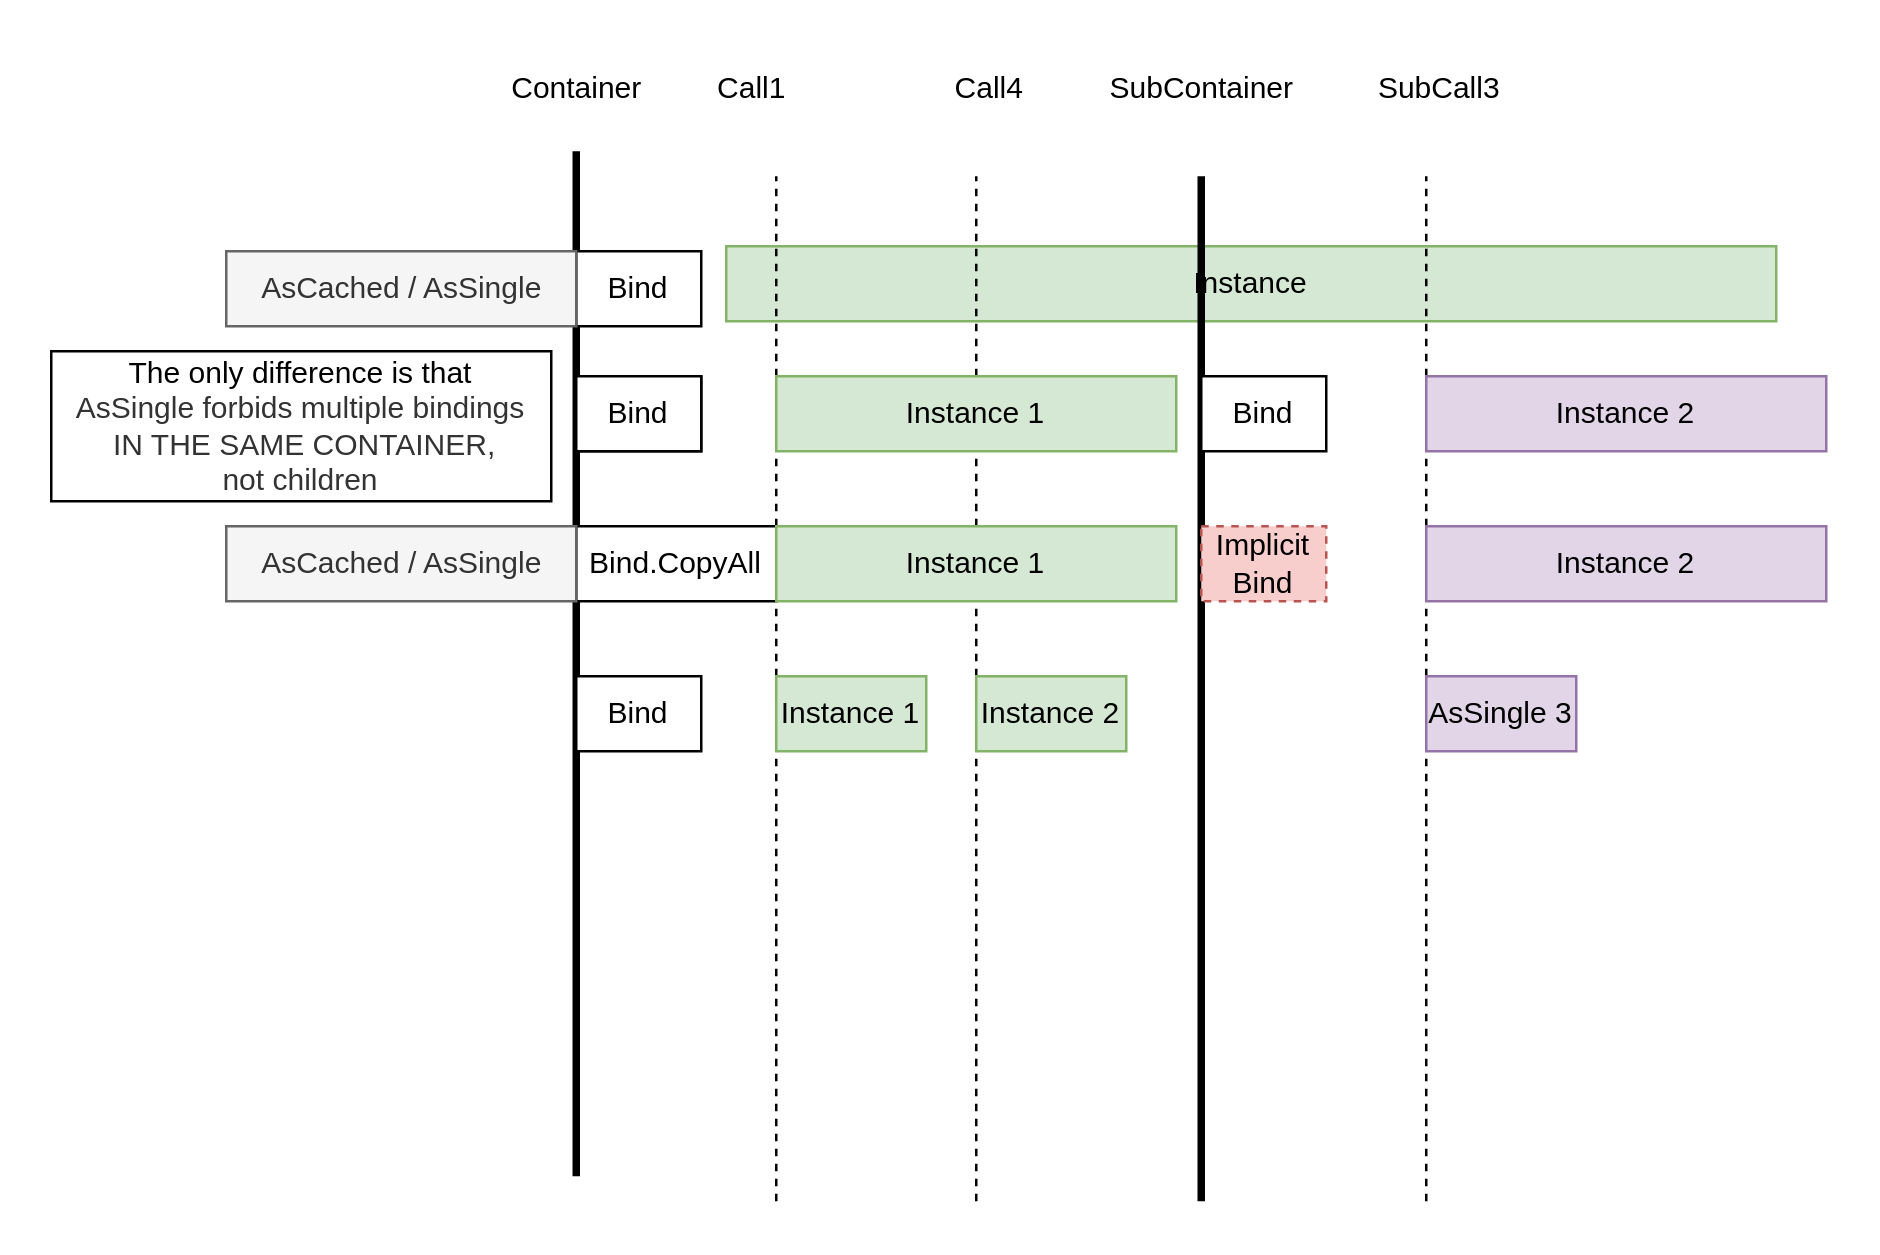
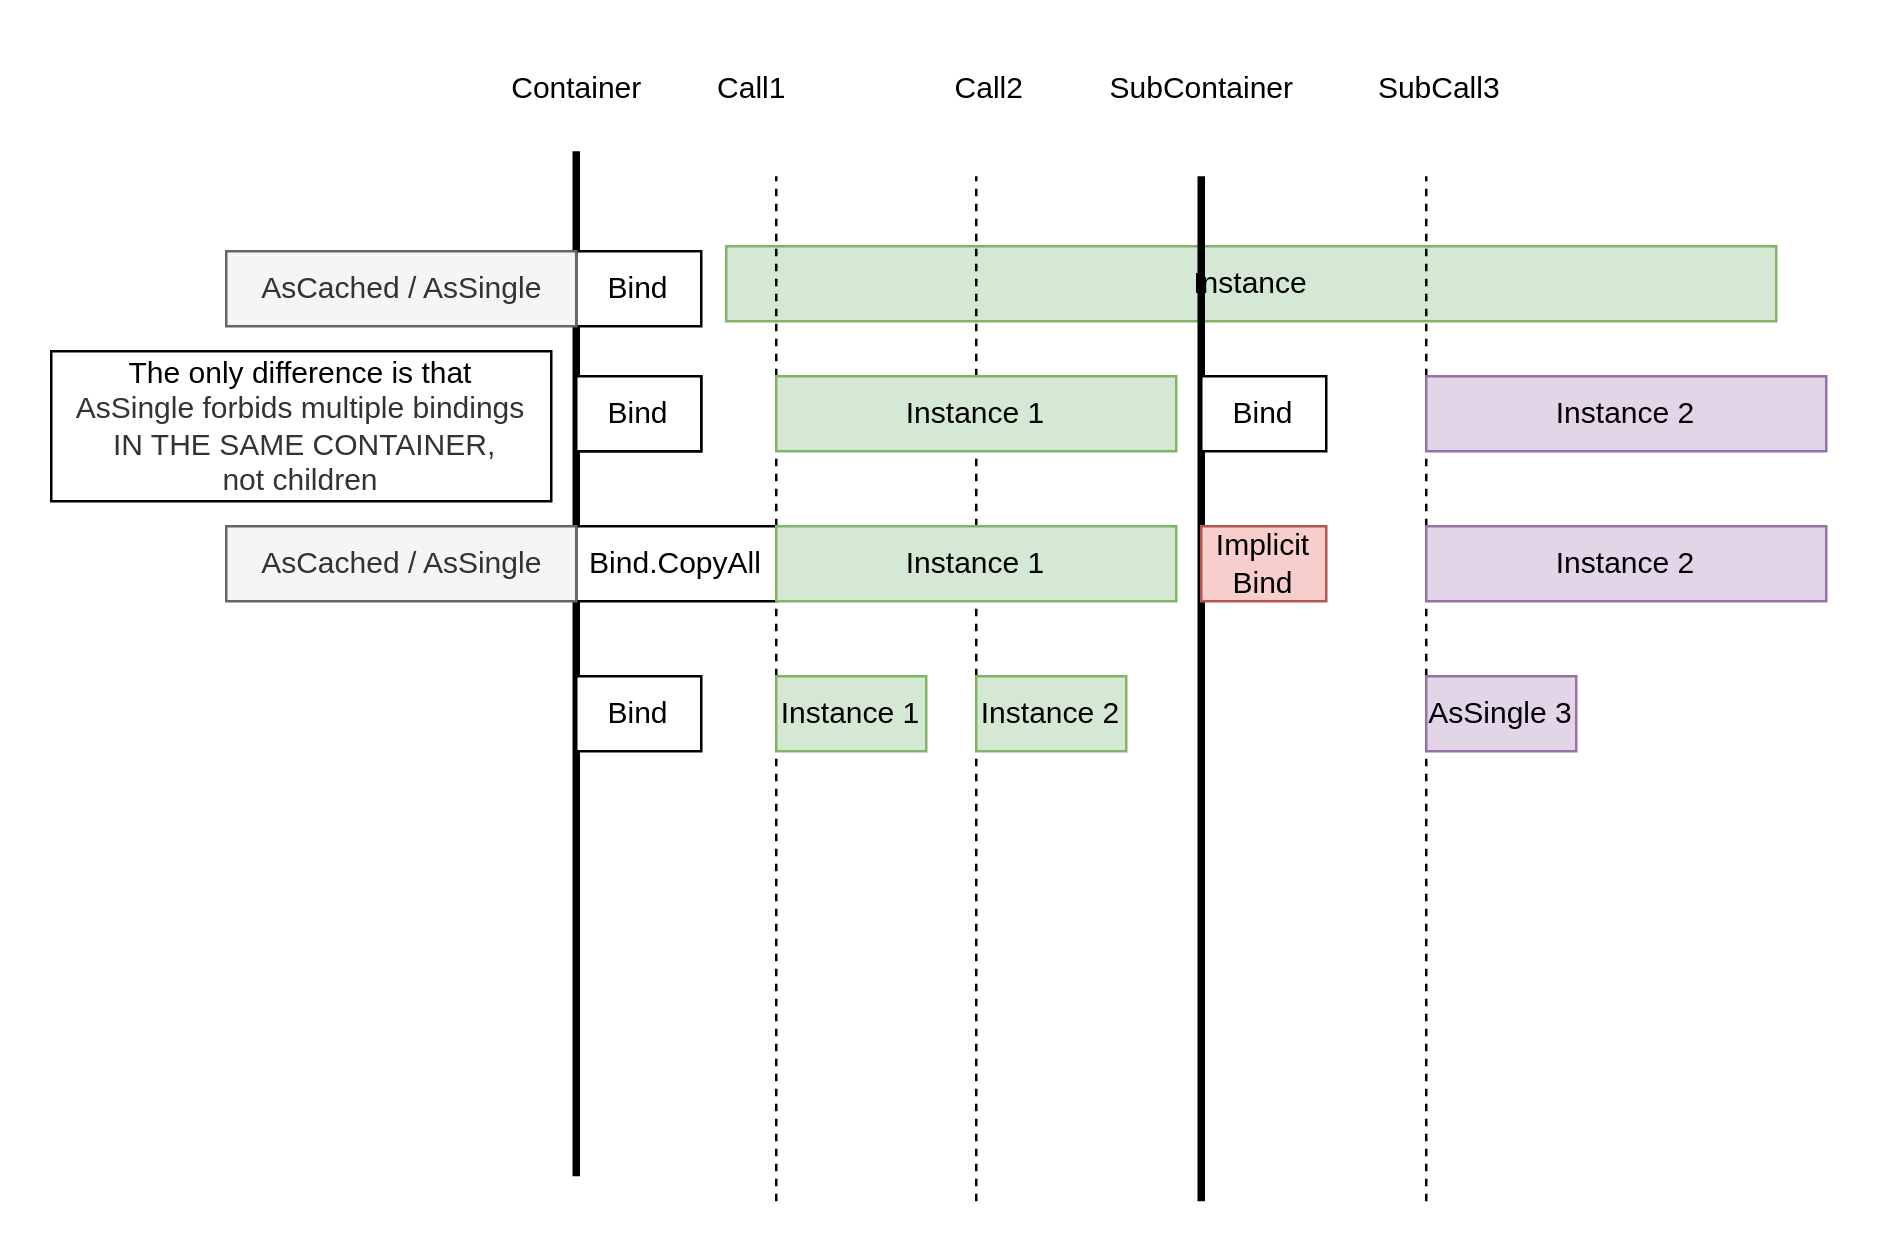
(990, 89) -> (990, 89)
(1264, 564) -> (1264, 564)
